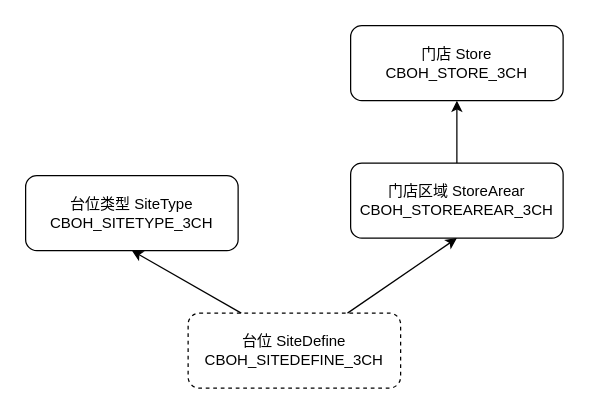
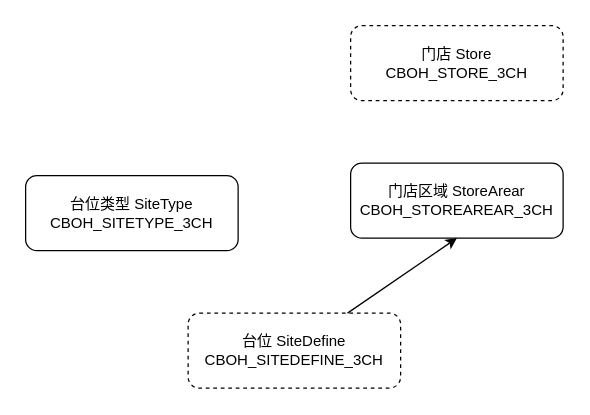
(457, 63) -> (457, 63)
(457, 136) -> none
(190, 284) -> none
